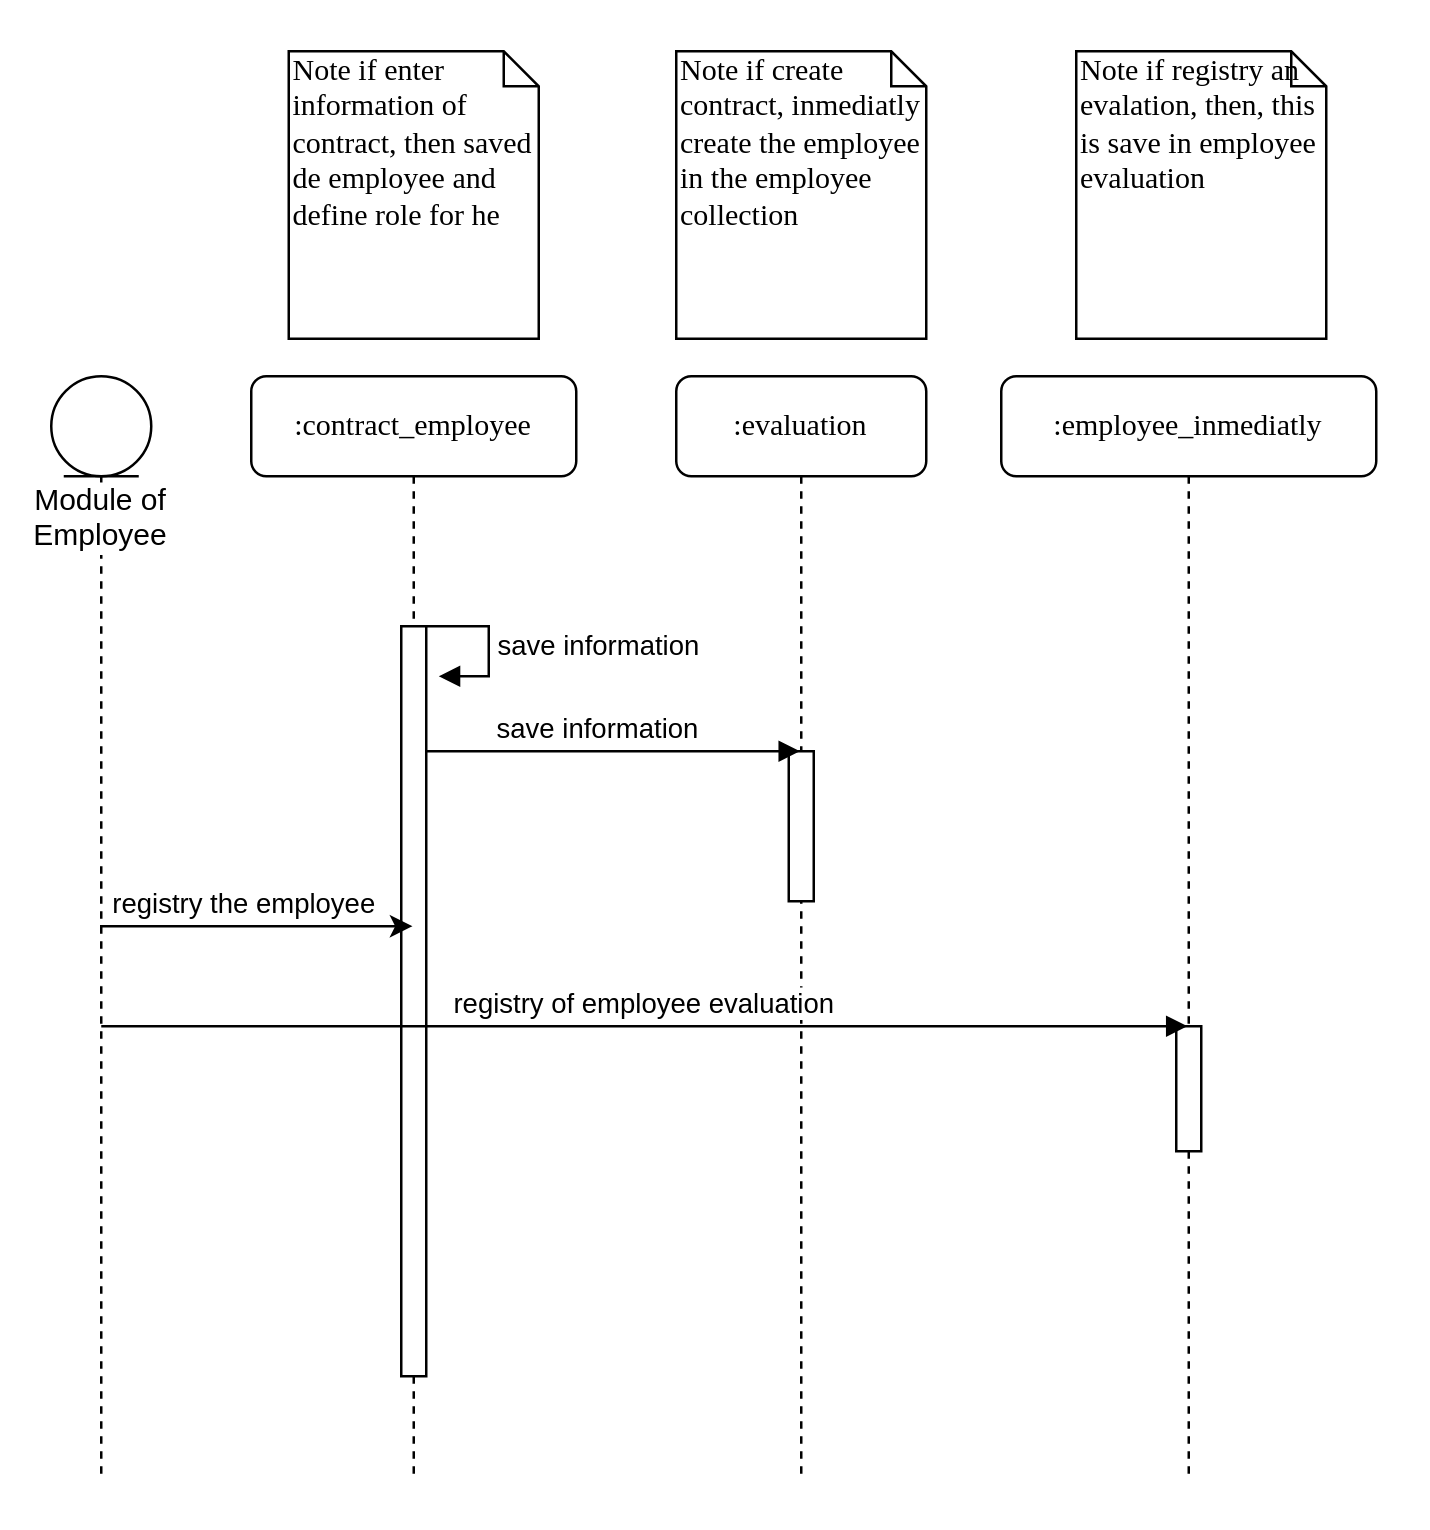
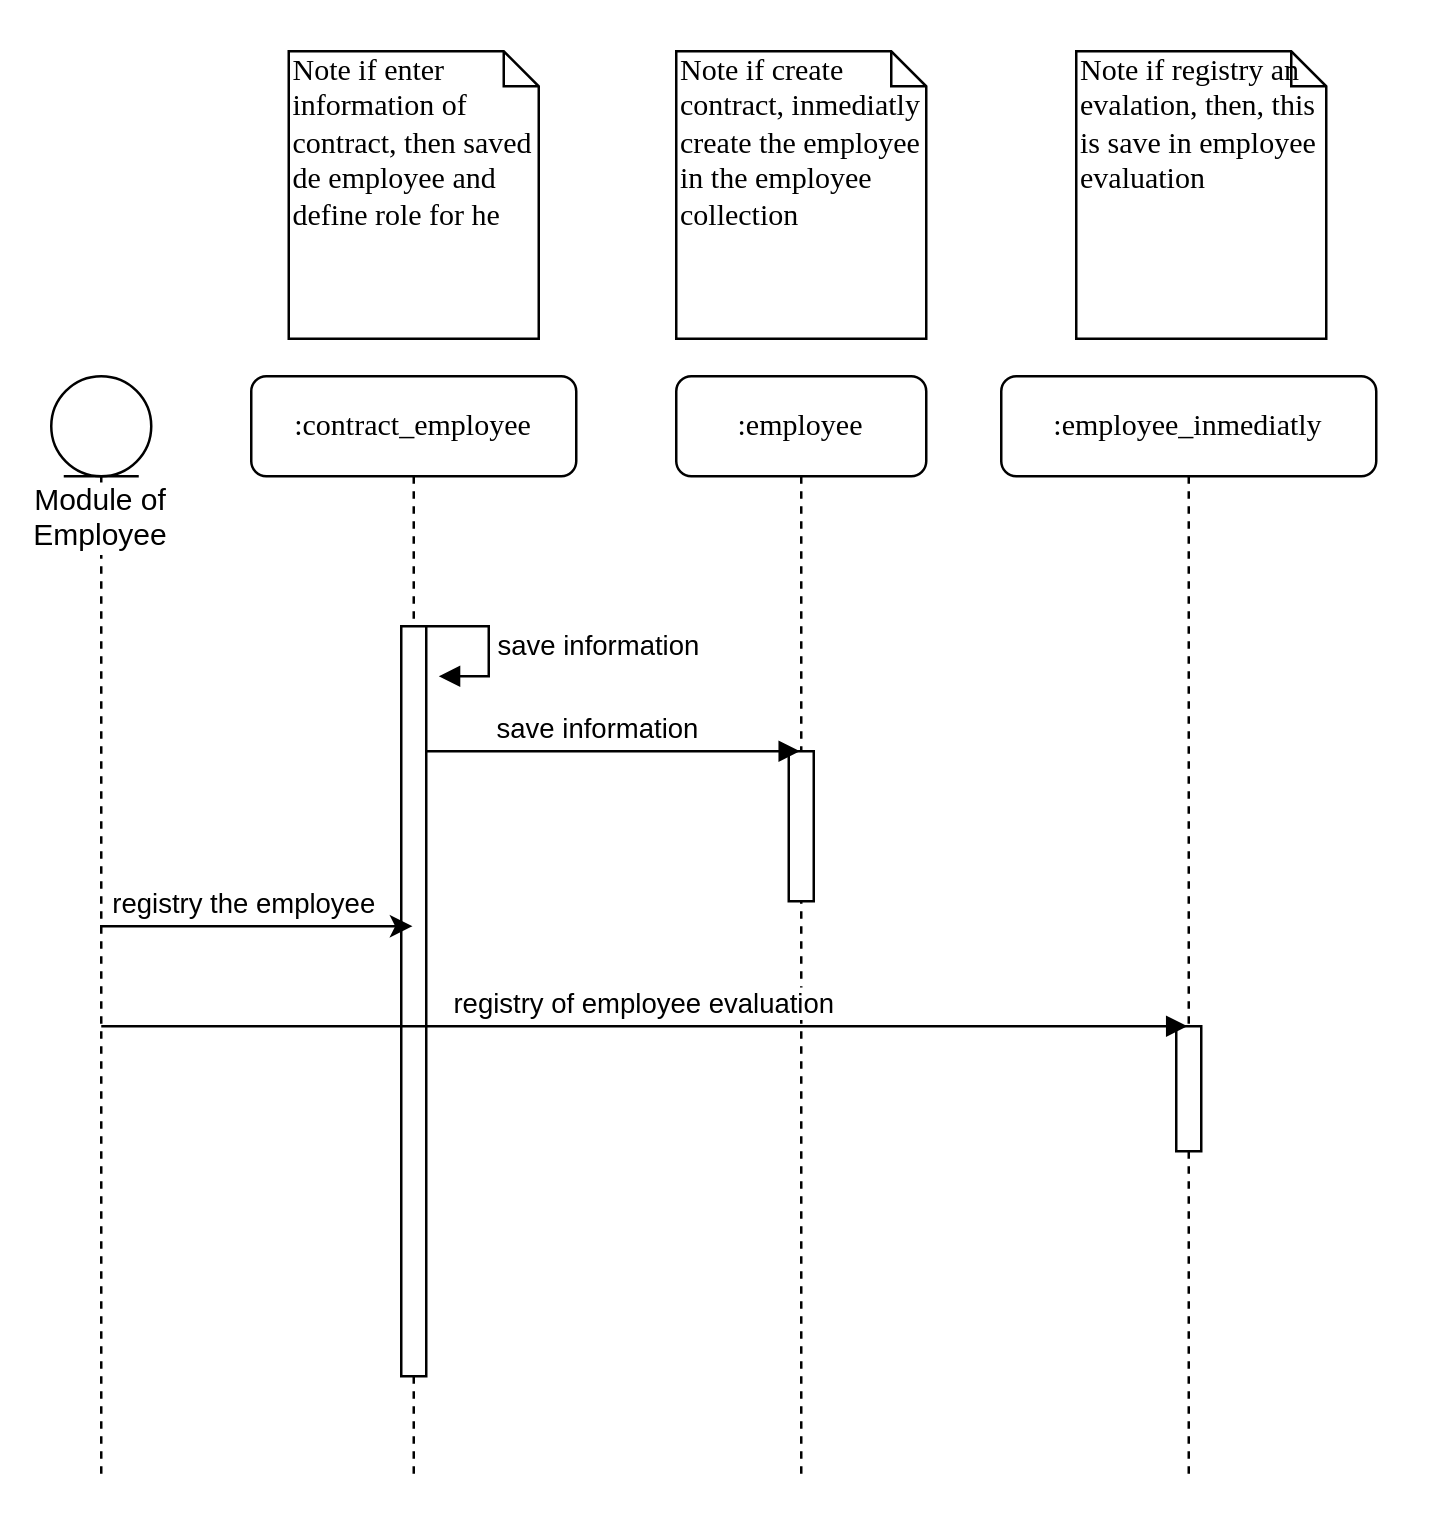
(801, 426) -> (801, 426)
